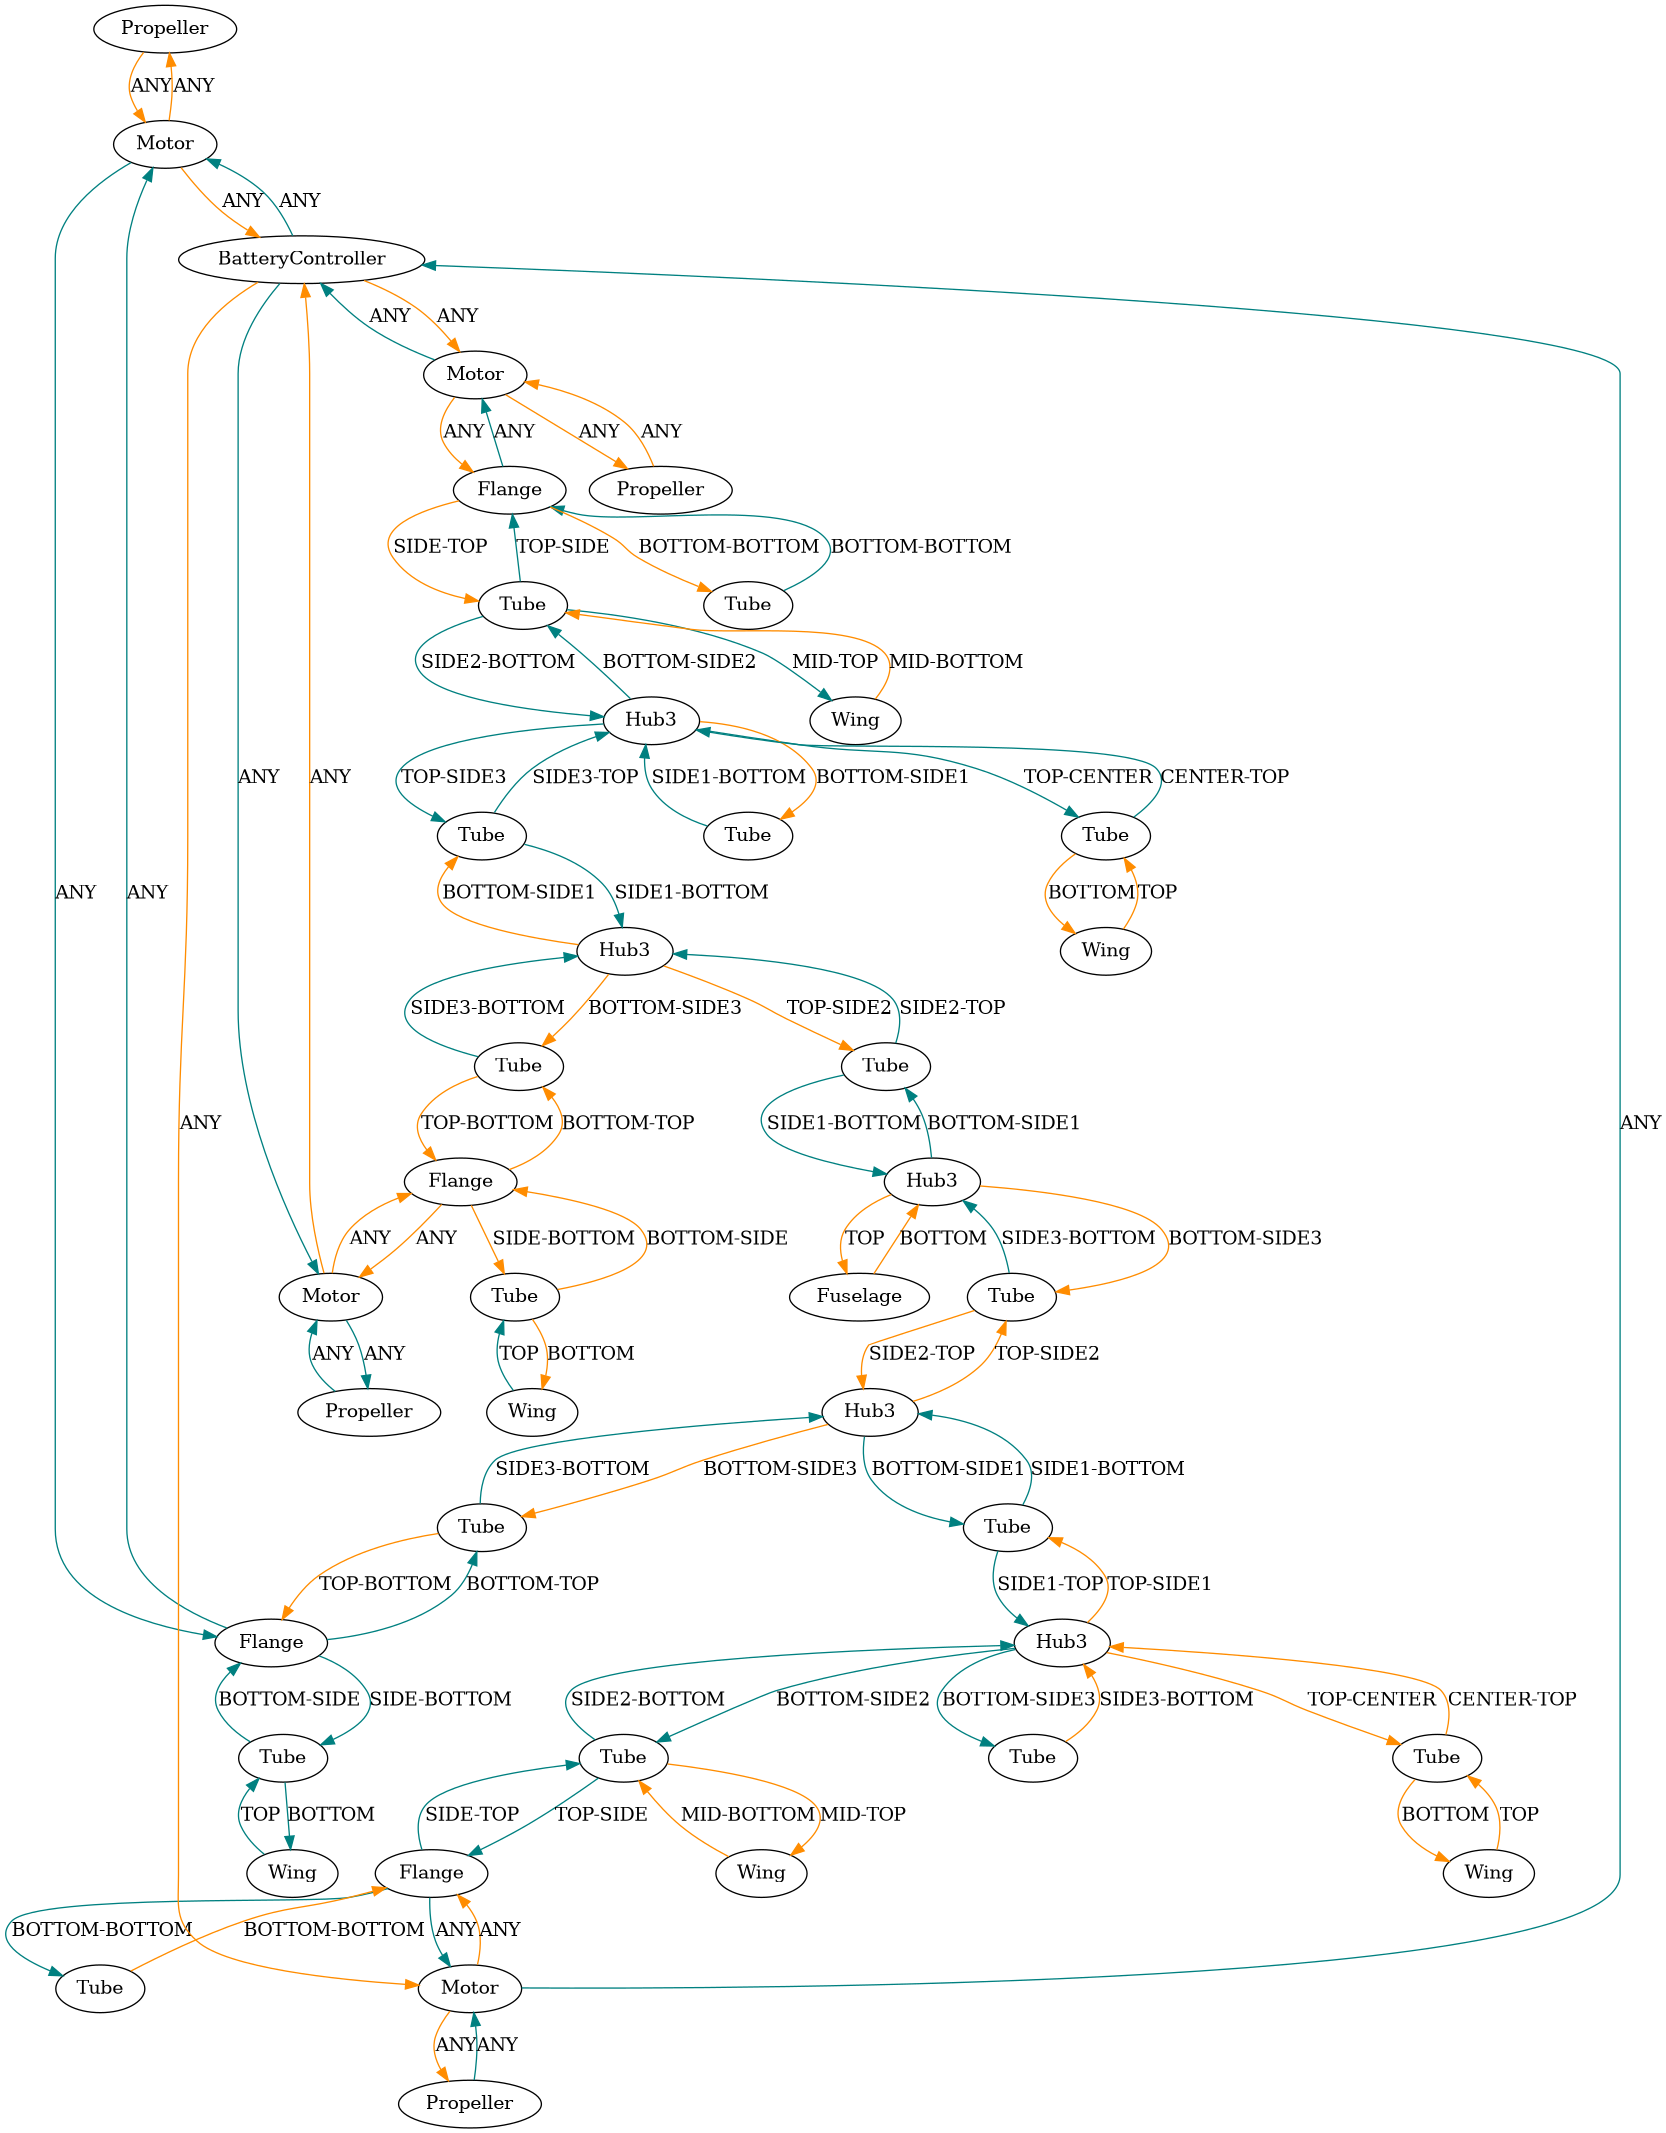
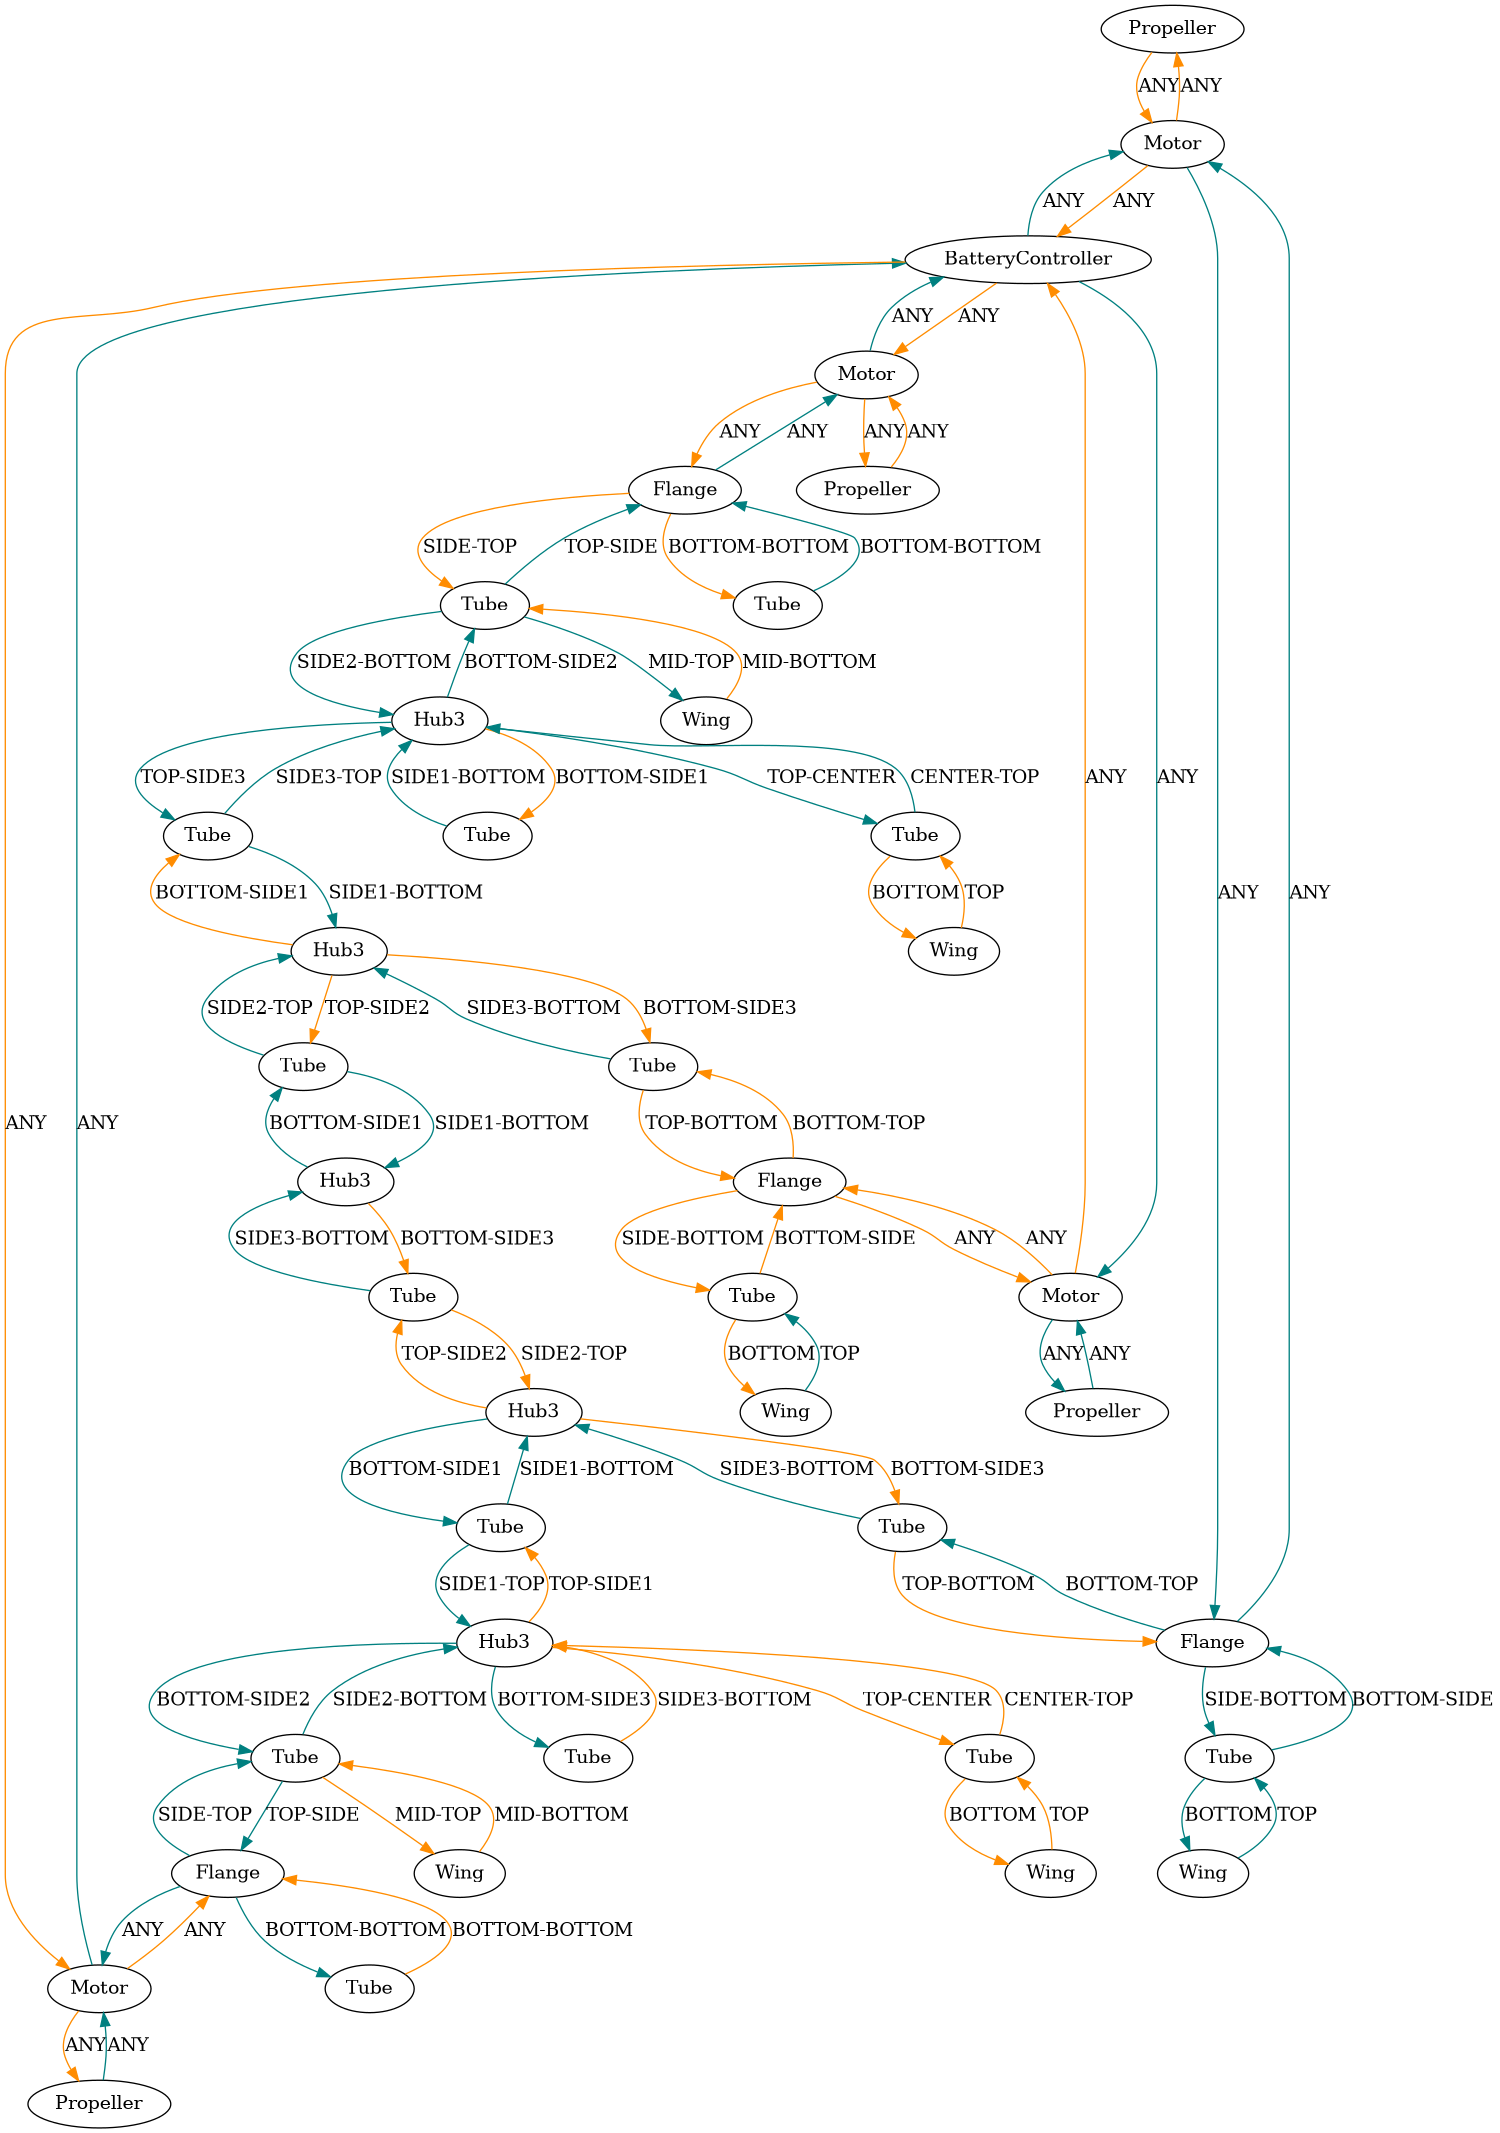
(860, 1297) -> none
